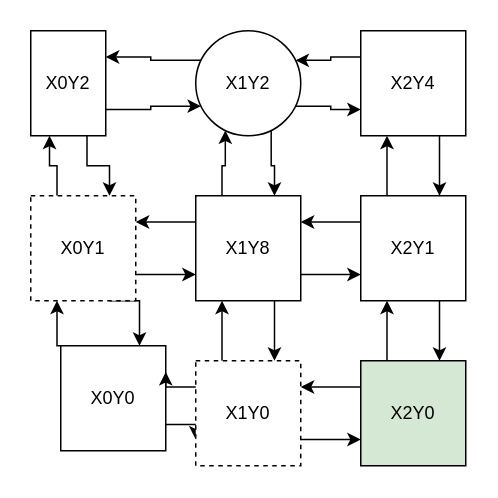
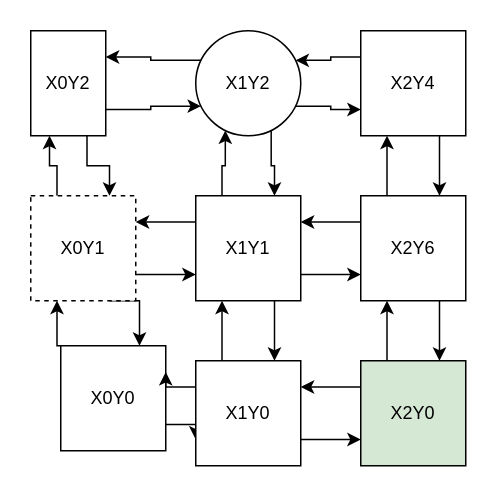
(248, 248) -> (248, 248)
(413, 248) -> (413, 248)
(248, 413) -> (248, 413)
